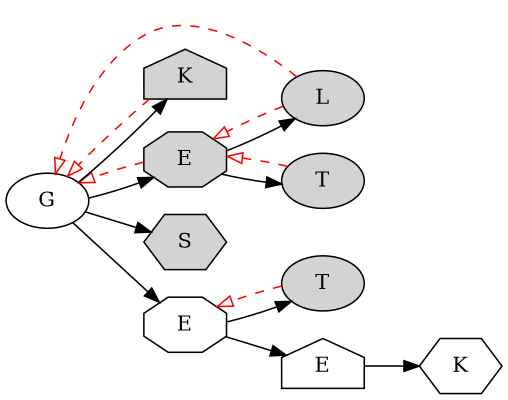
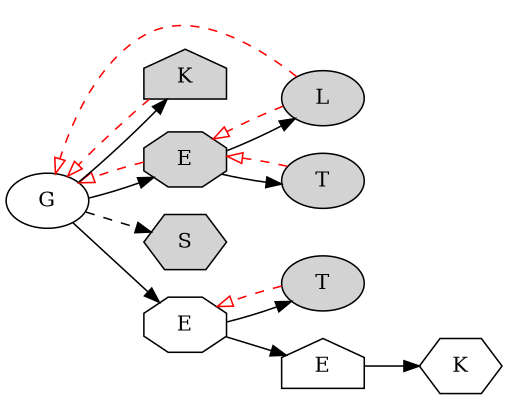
(111, 220) -> (111, 220)
